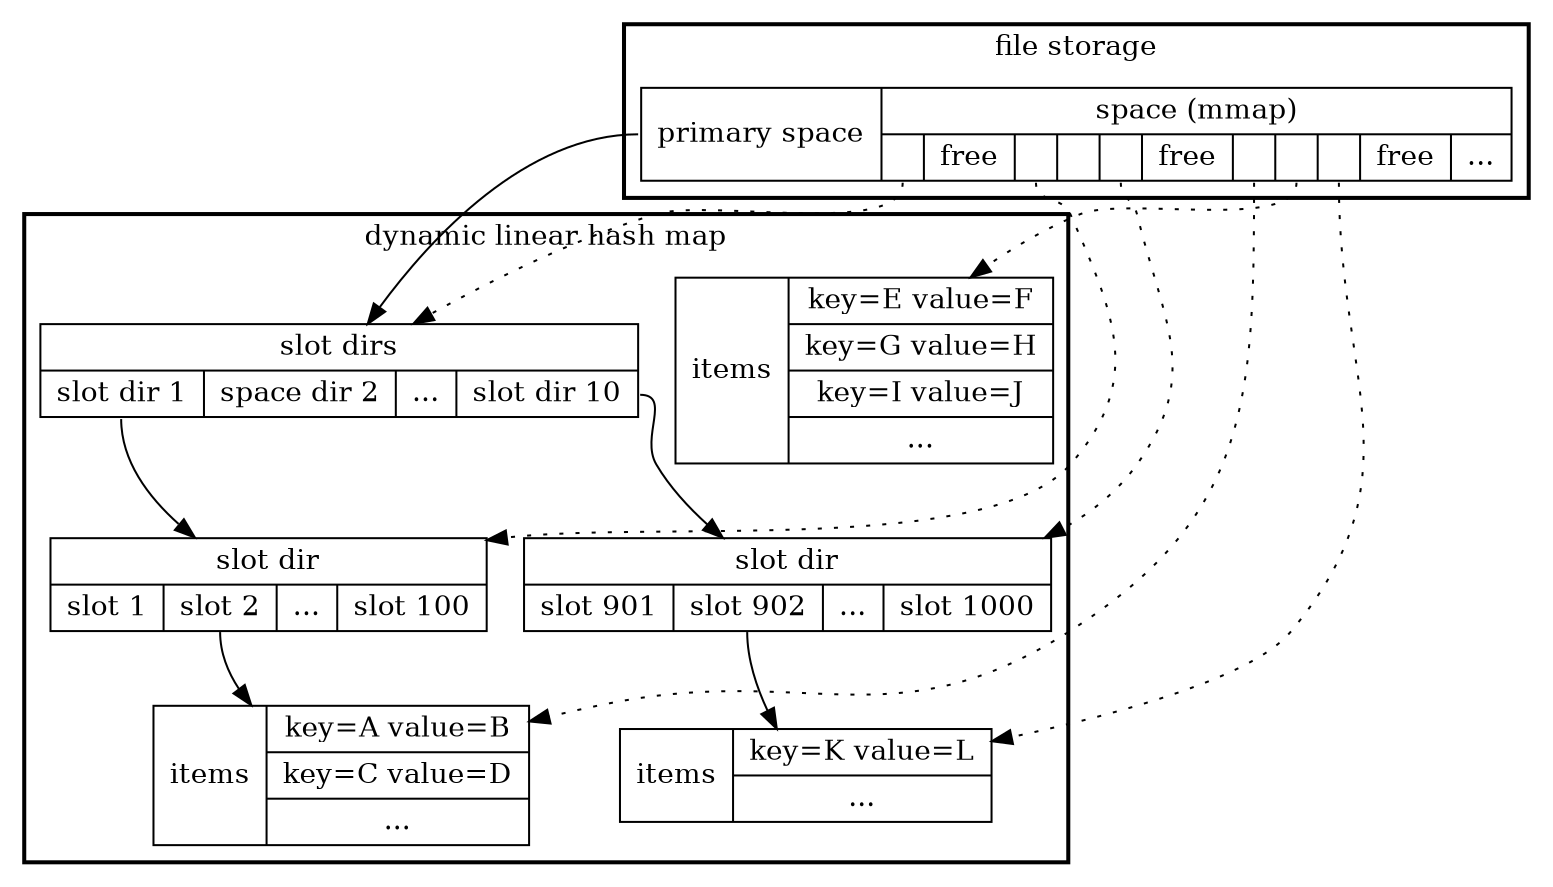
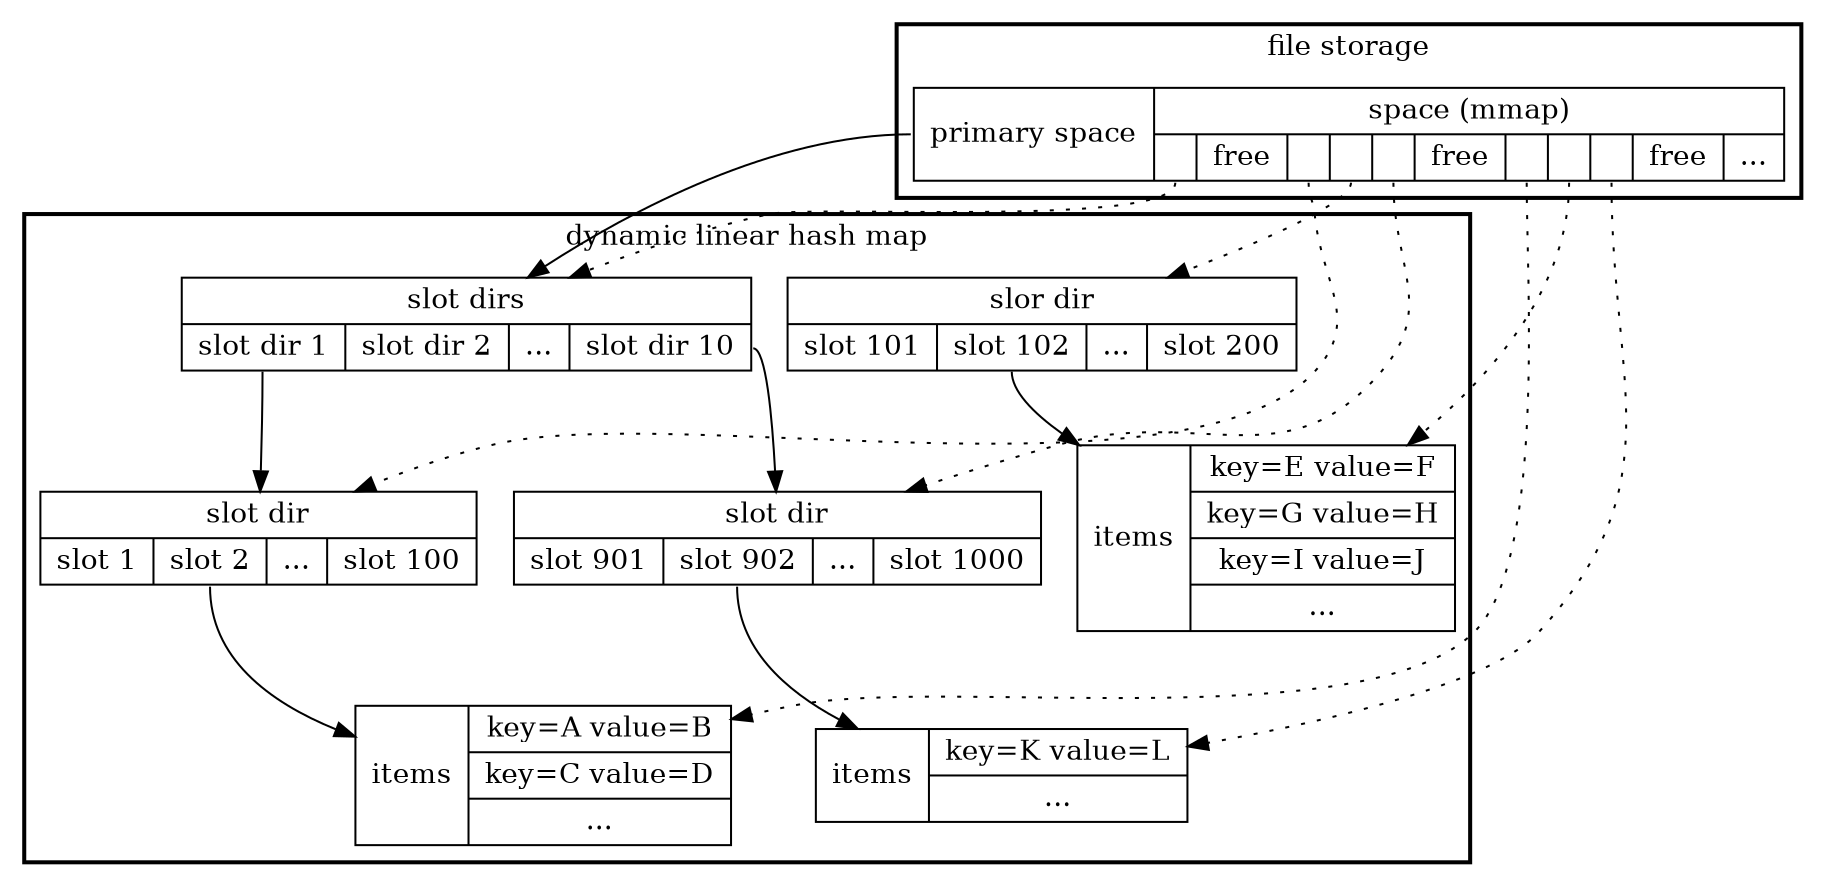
none -> (1042, 324)
(300, 393) -> (427, 346)
